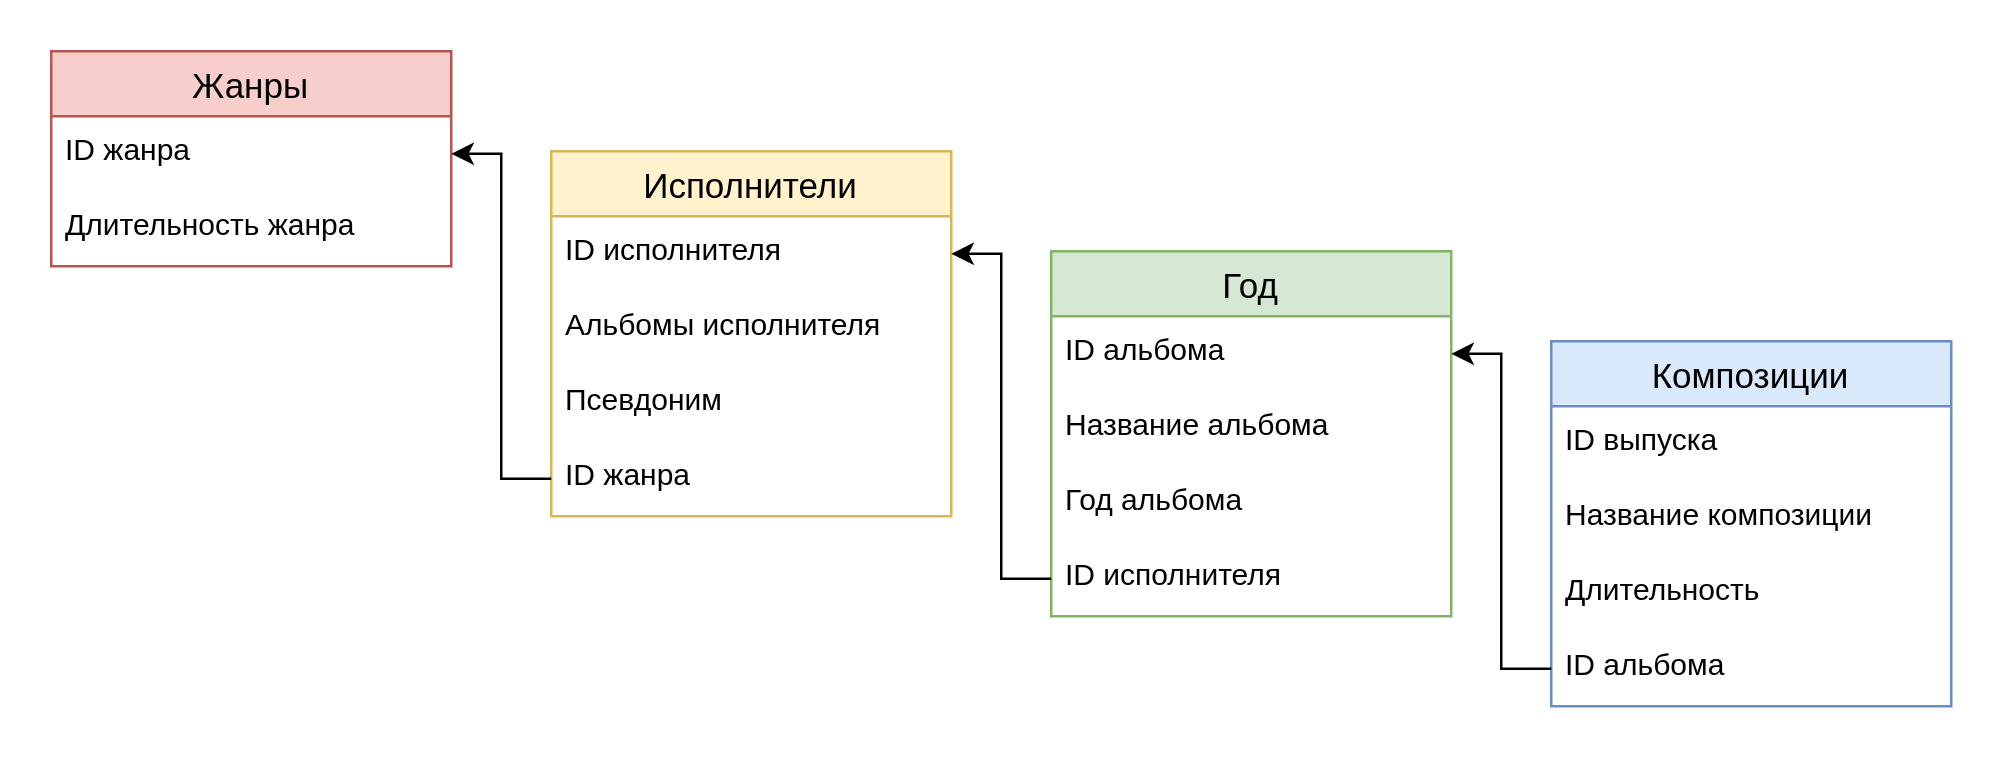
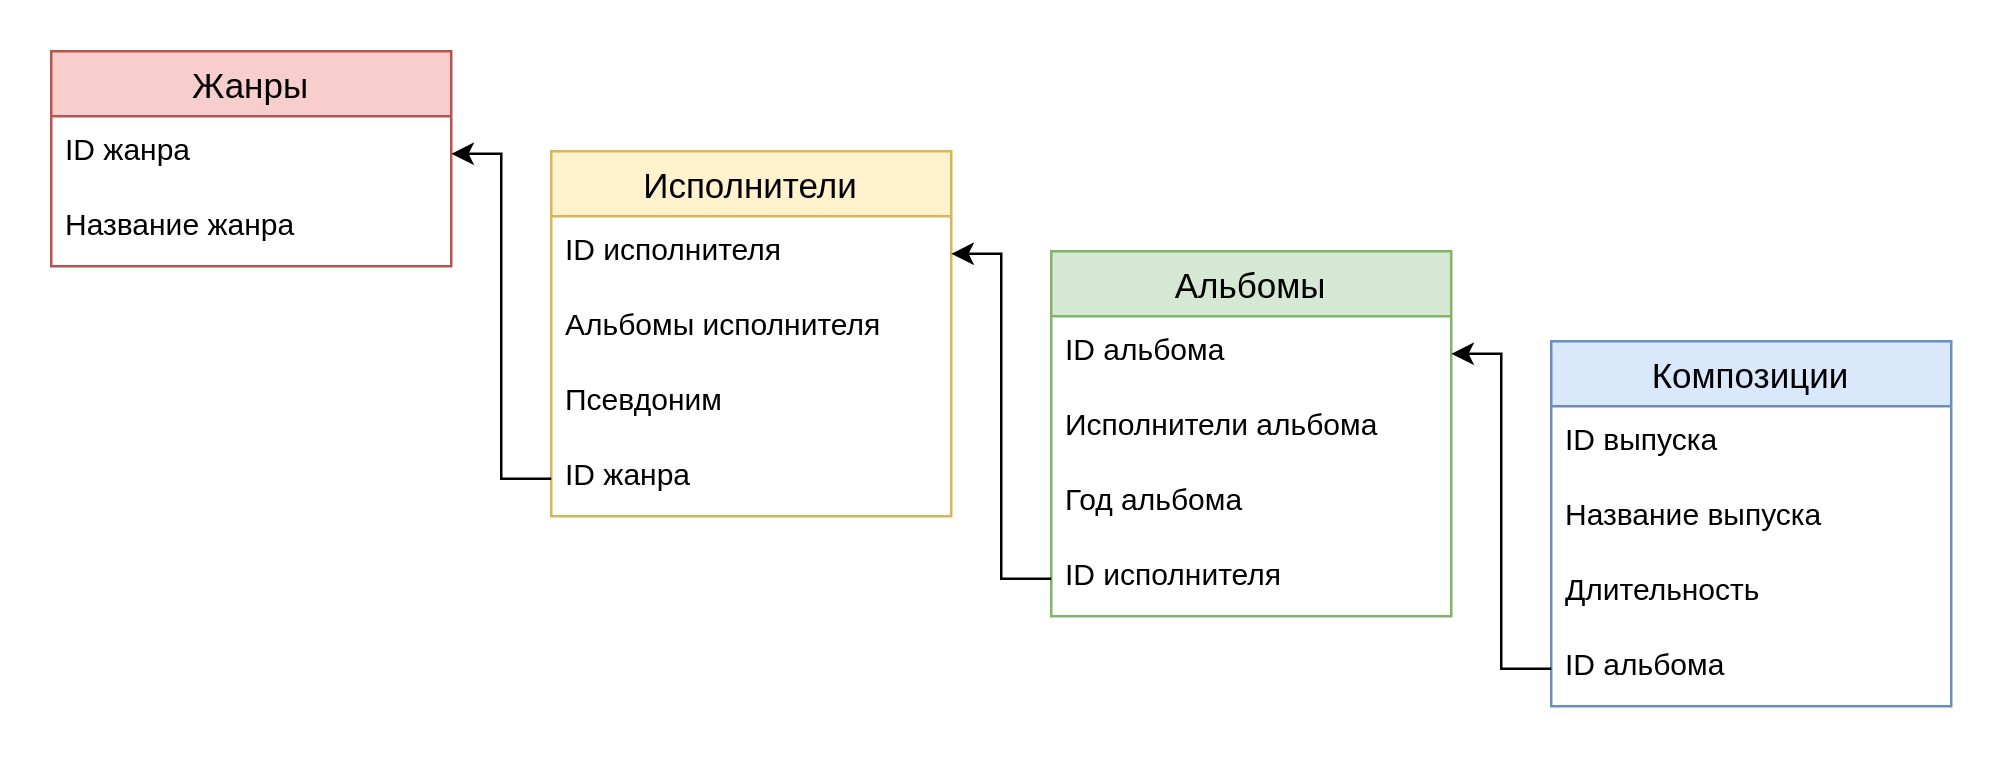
(212, 225) -> (179, 225)
(1250, 286) -> (1250, 286)
(1196, 425) -> (1221, 425)
(1721, 515) -> (1696, 515)
